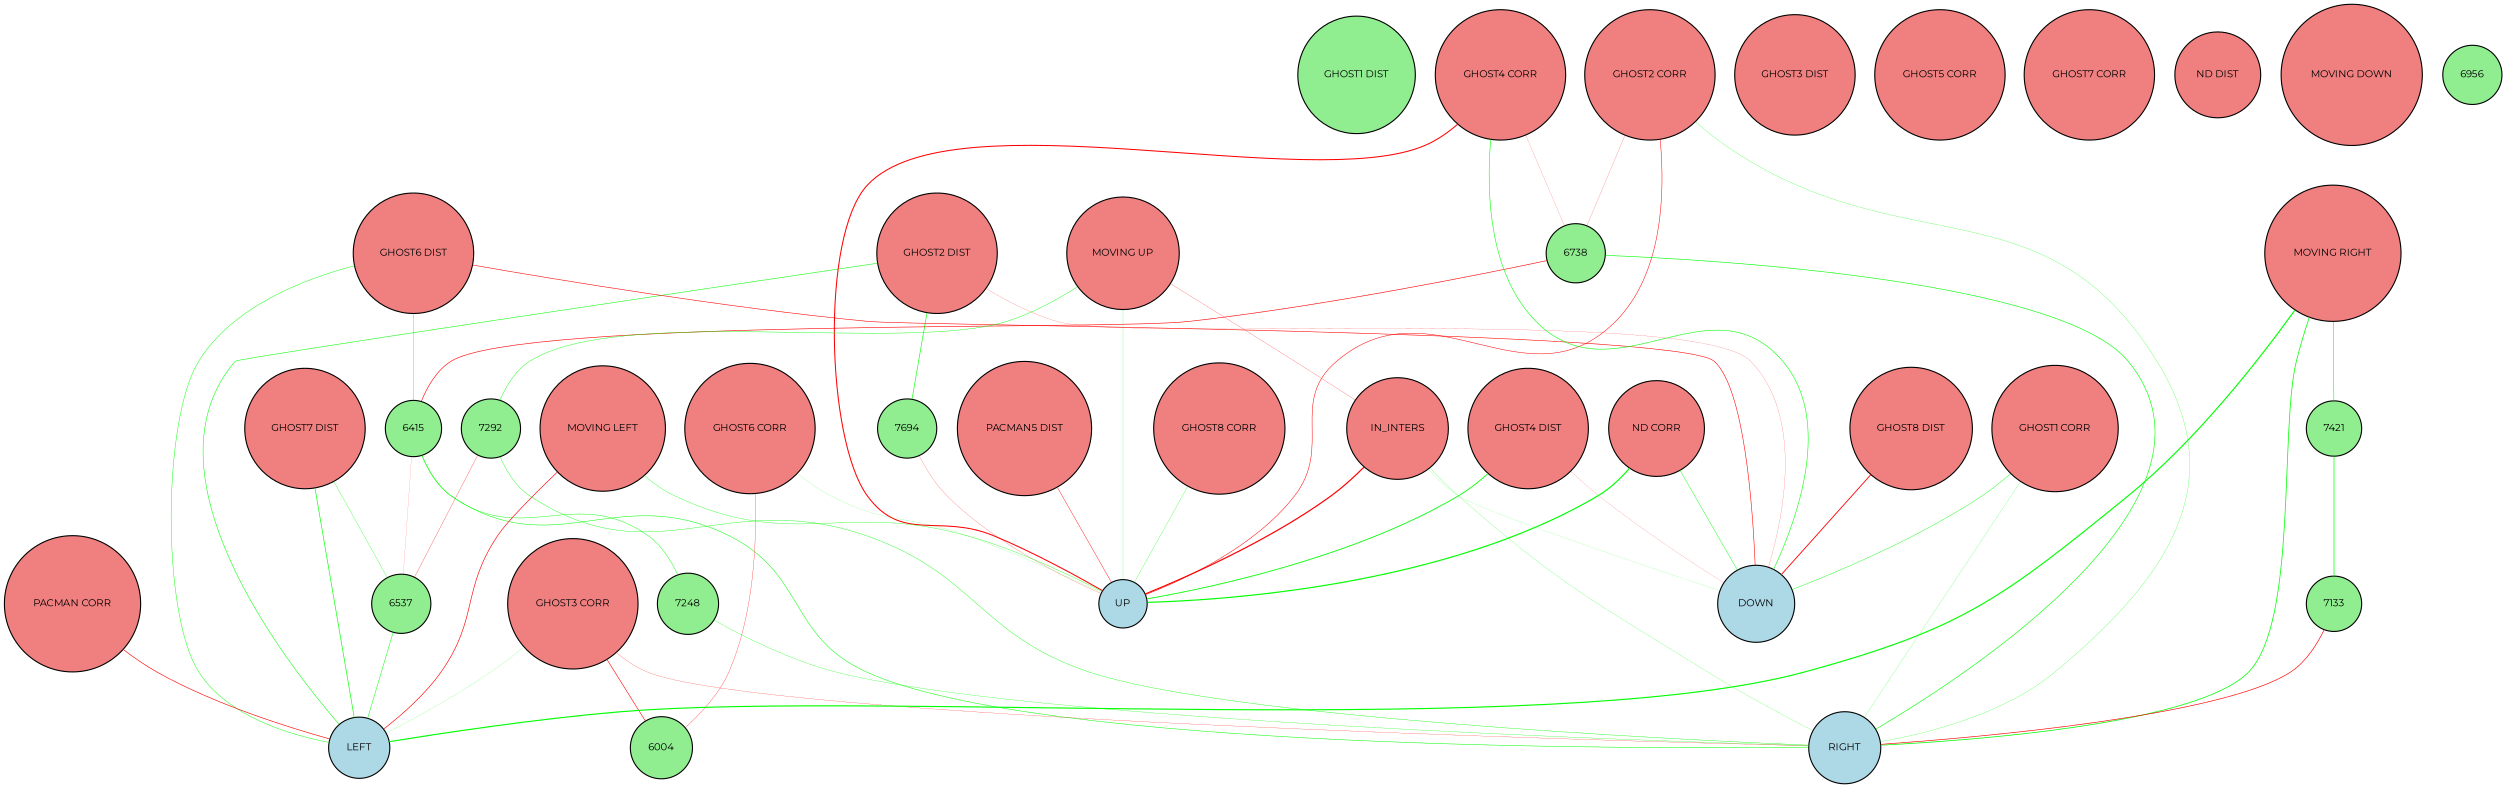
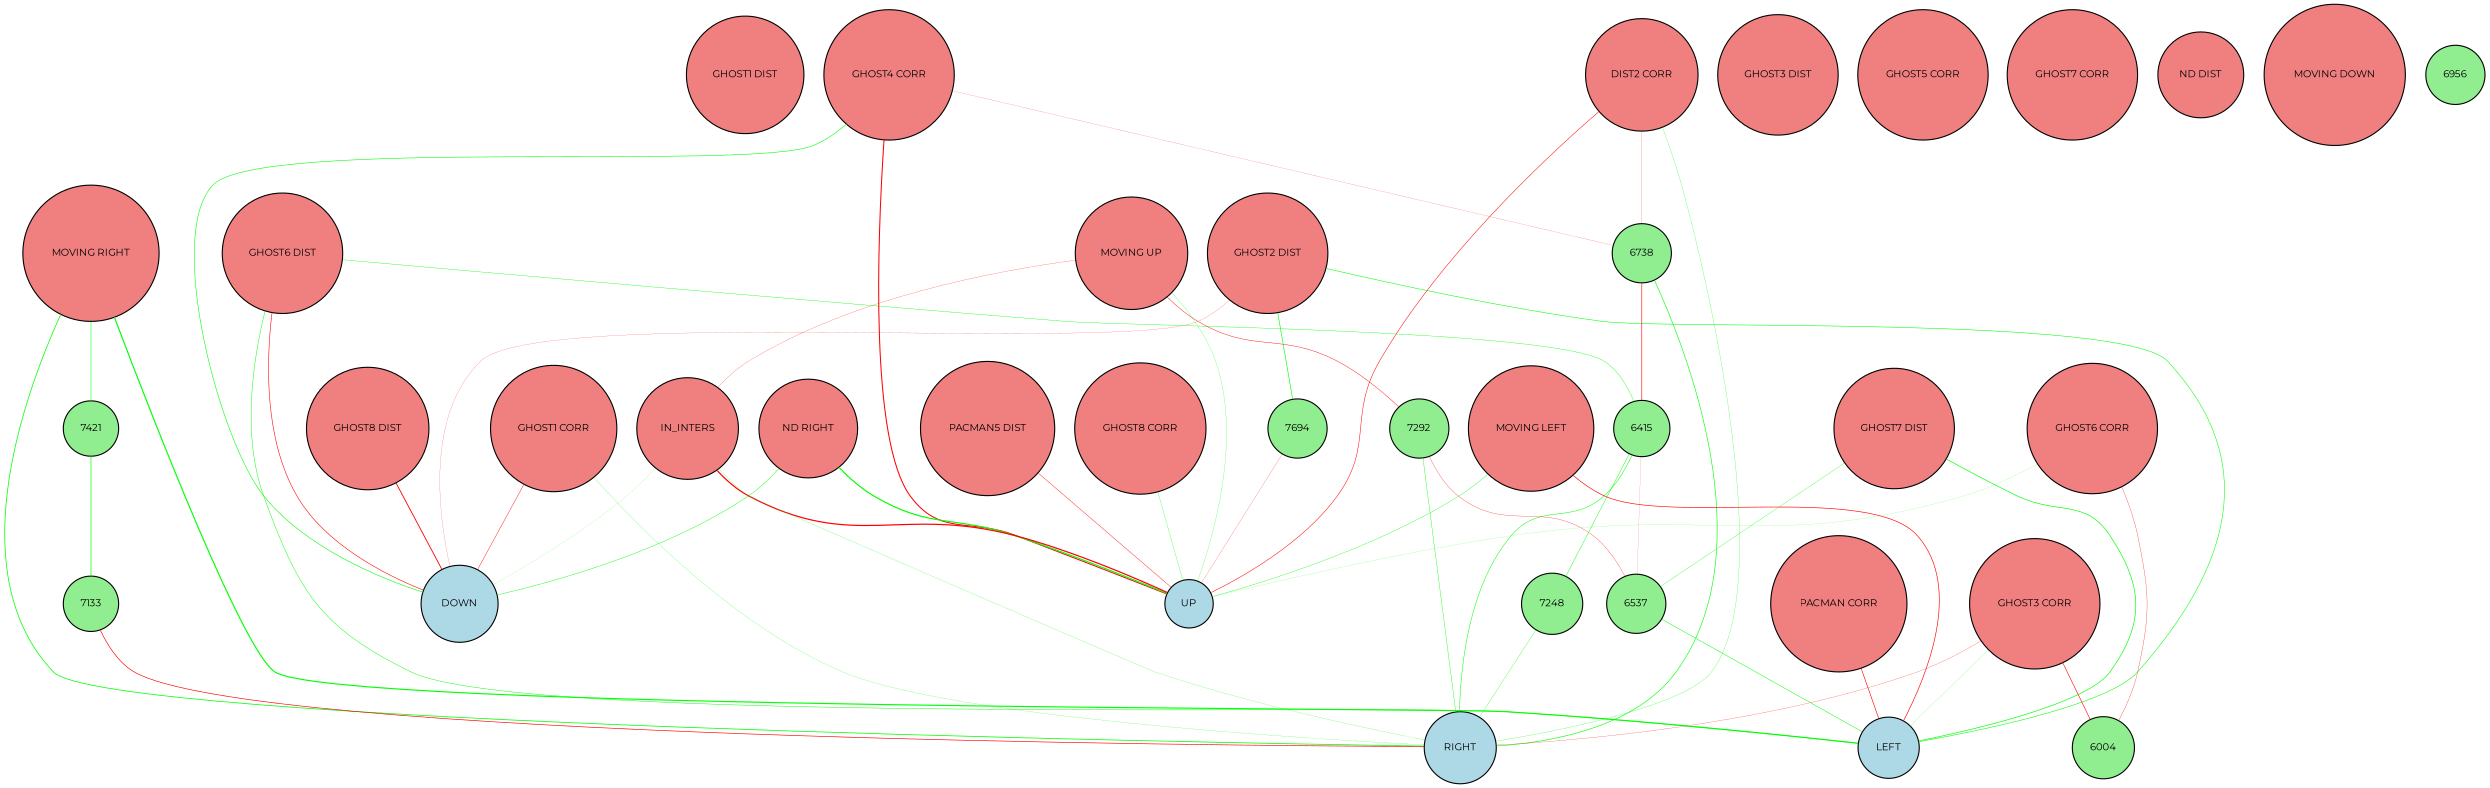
(1357, 75) -> (745, 75)
(1650, 75) -> (1642, 75)
(781, 332) -> (1292, 346)
(1528, 429) -> none
(1657, 429) -> (808, 429)
(1906, 540) -> (501, 527)
